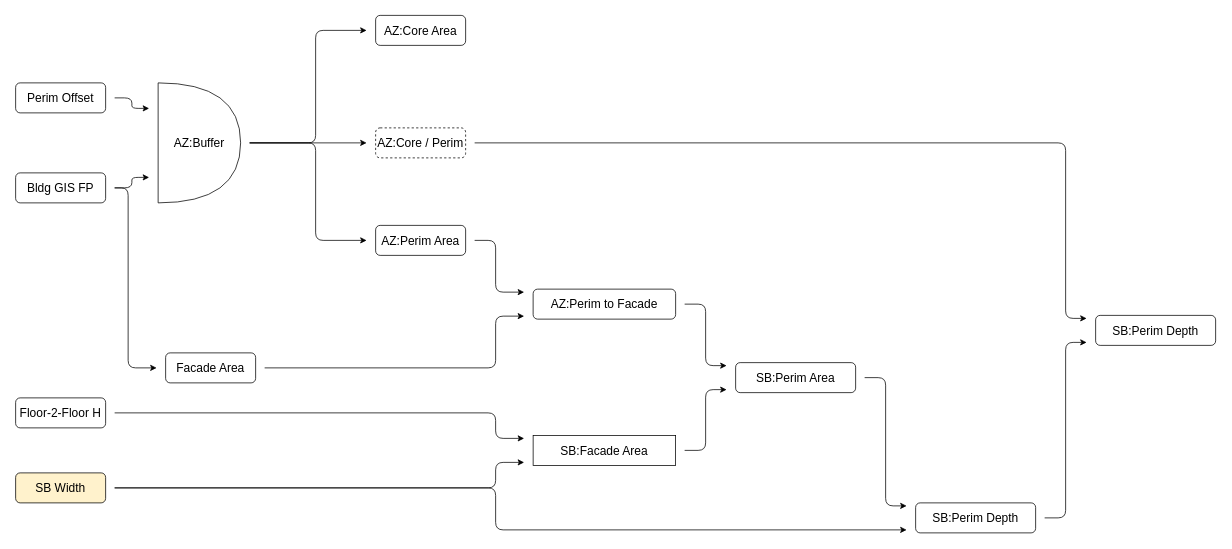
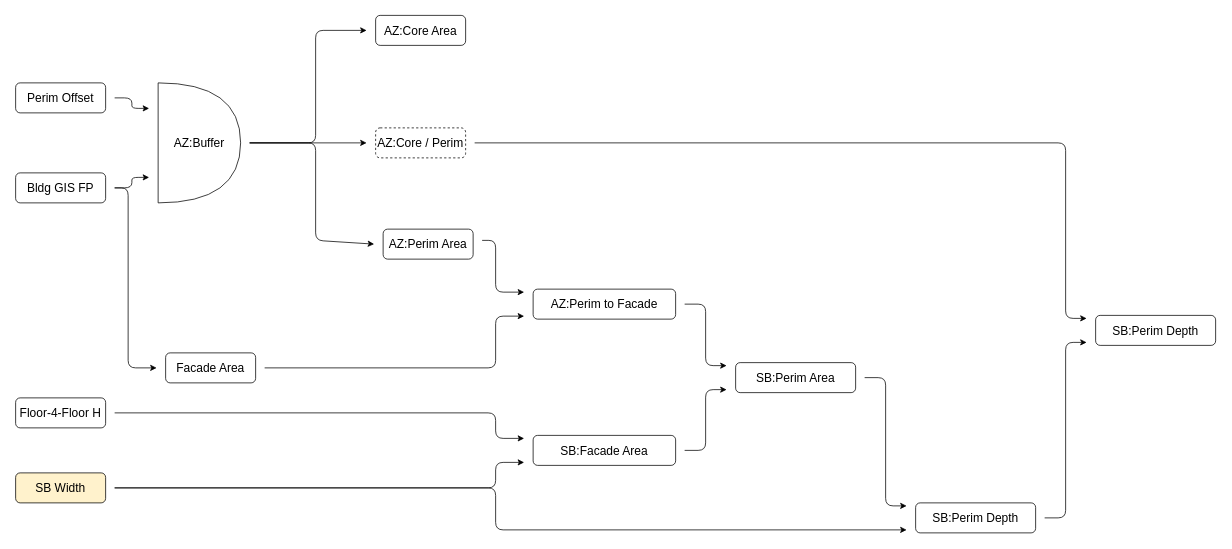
(420, 240) -> (428, 244)
(60, 413) -> (60, 413)
(604, 450) -> (604, 450)
